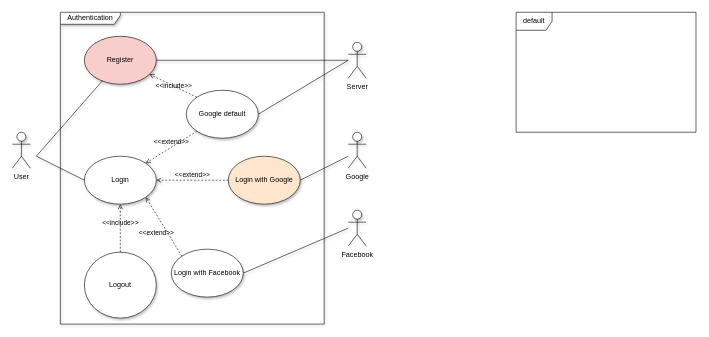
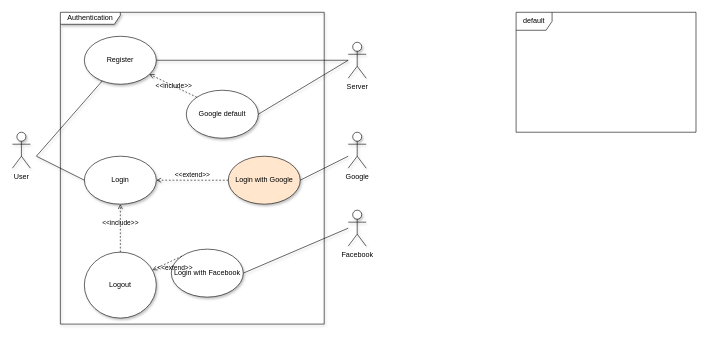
(120, 60) -> (120, 60)
(156, 157) -> none
(164, 228) -> (168, 263)
